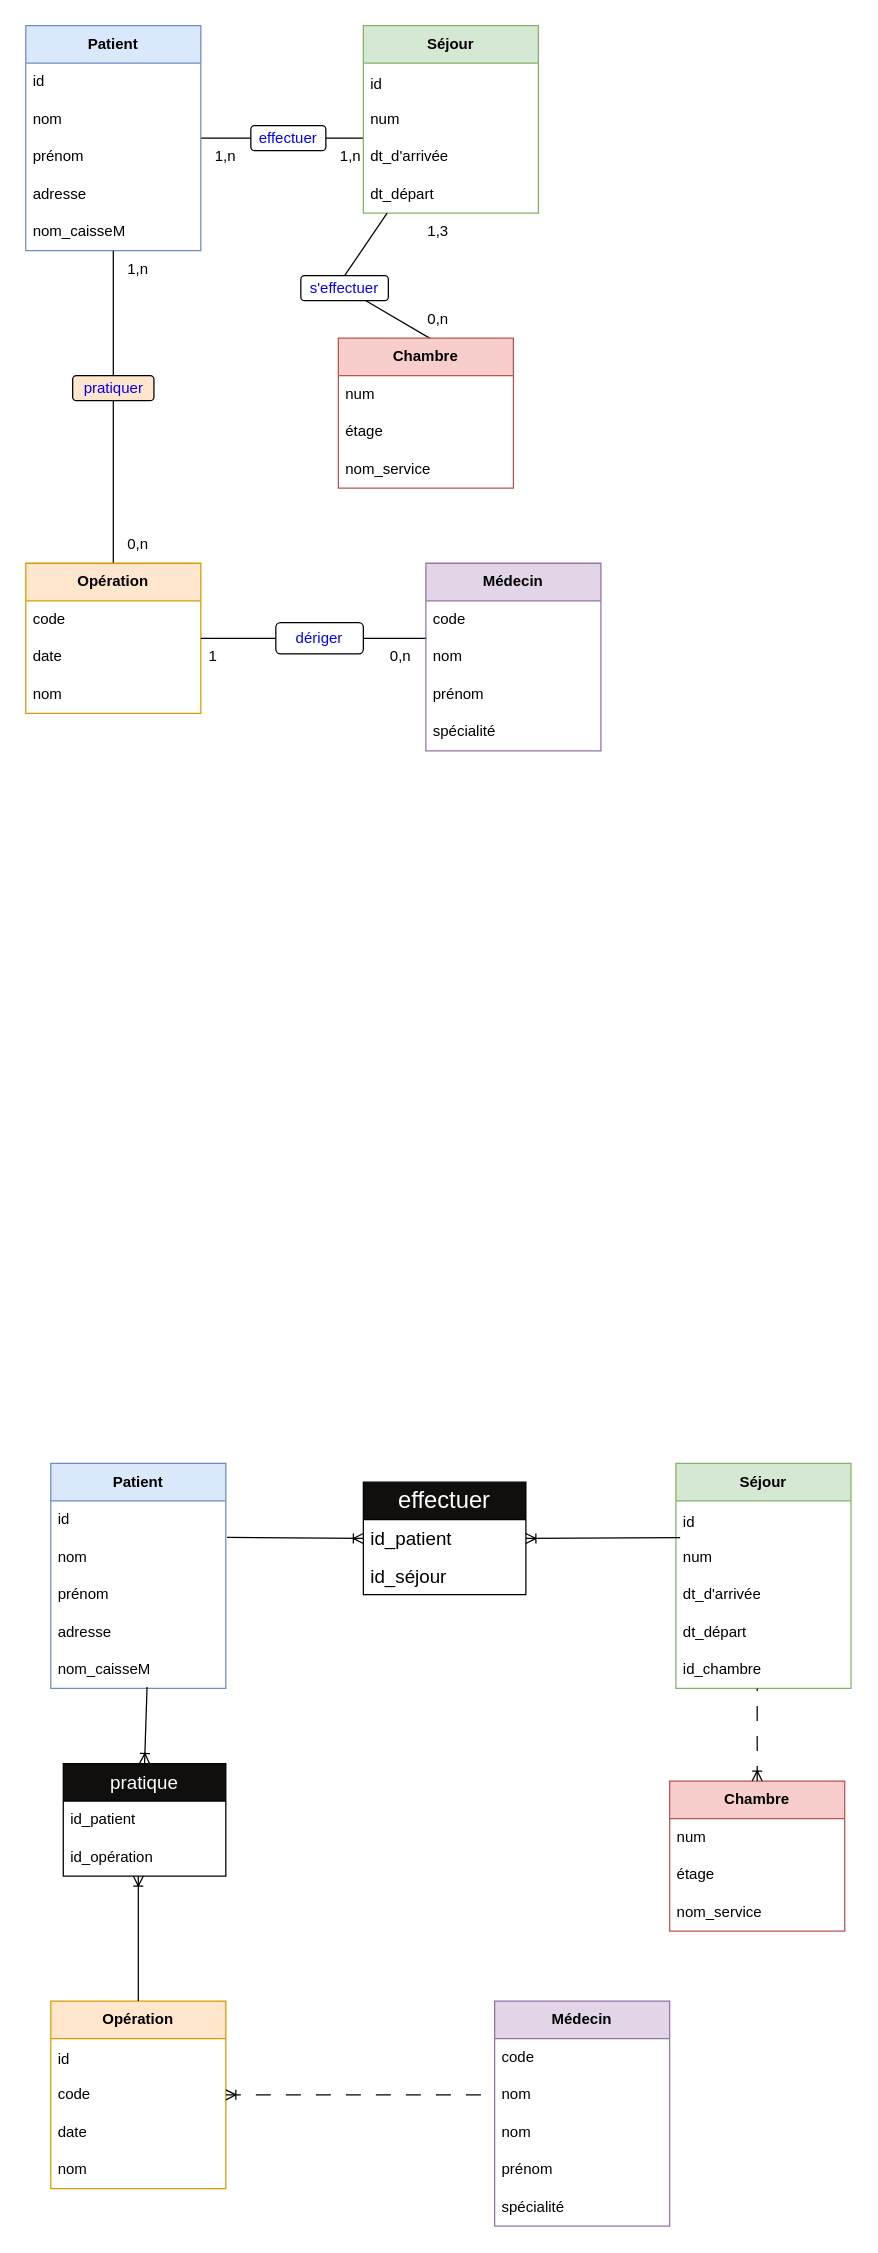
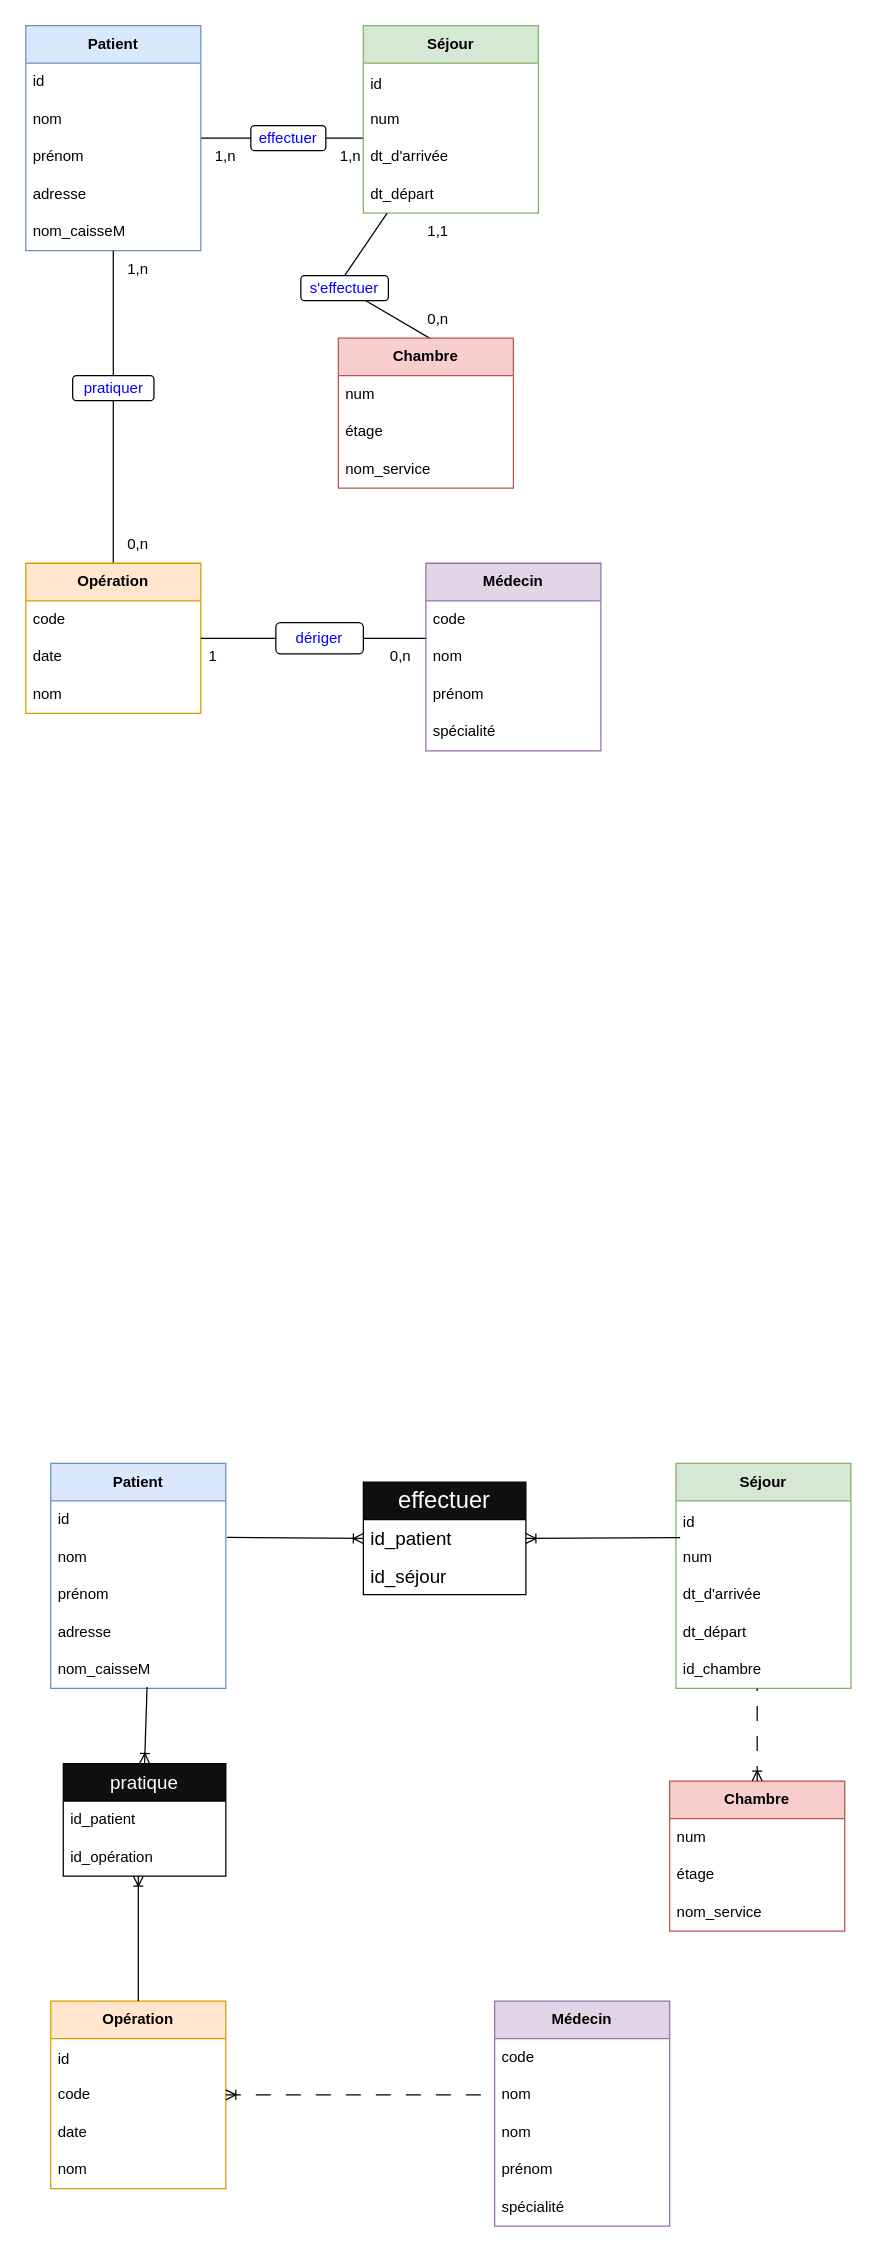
(438, 232) -> (438, 232)
(113, 388) -> (113, 388)
